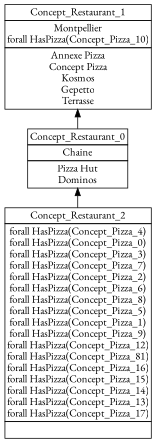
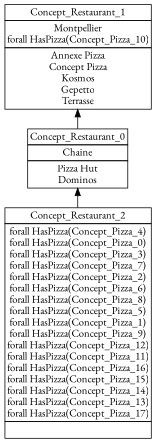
(78, 356) -> (78, 356)
